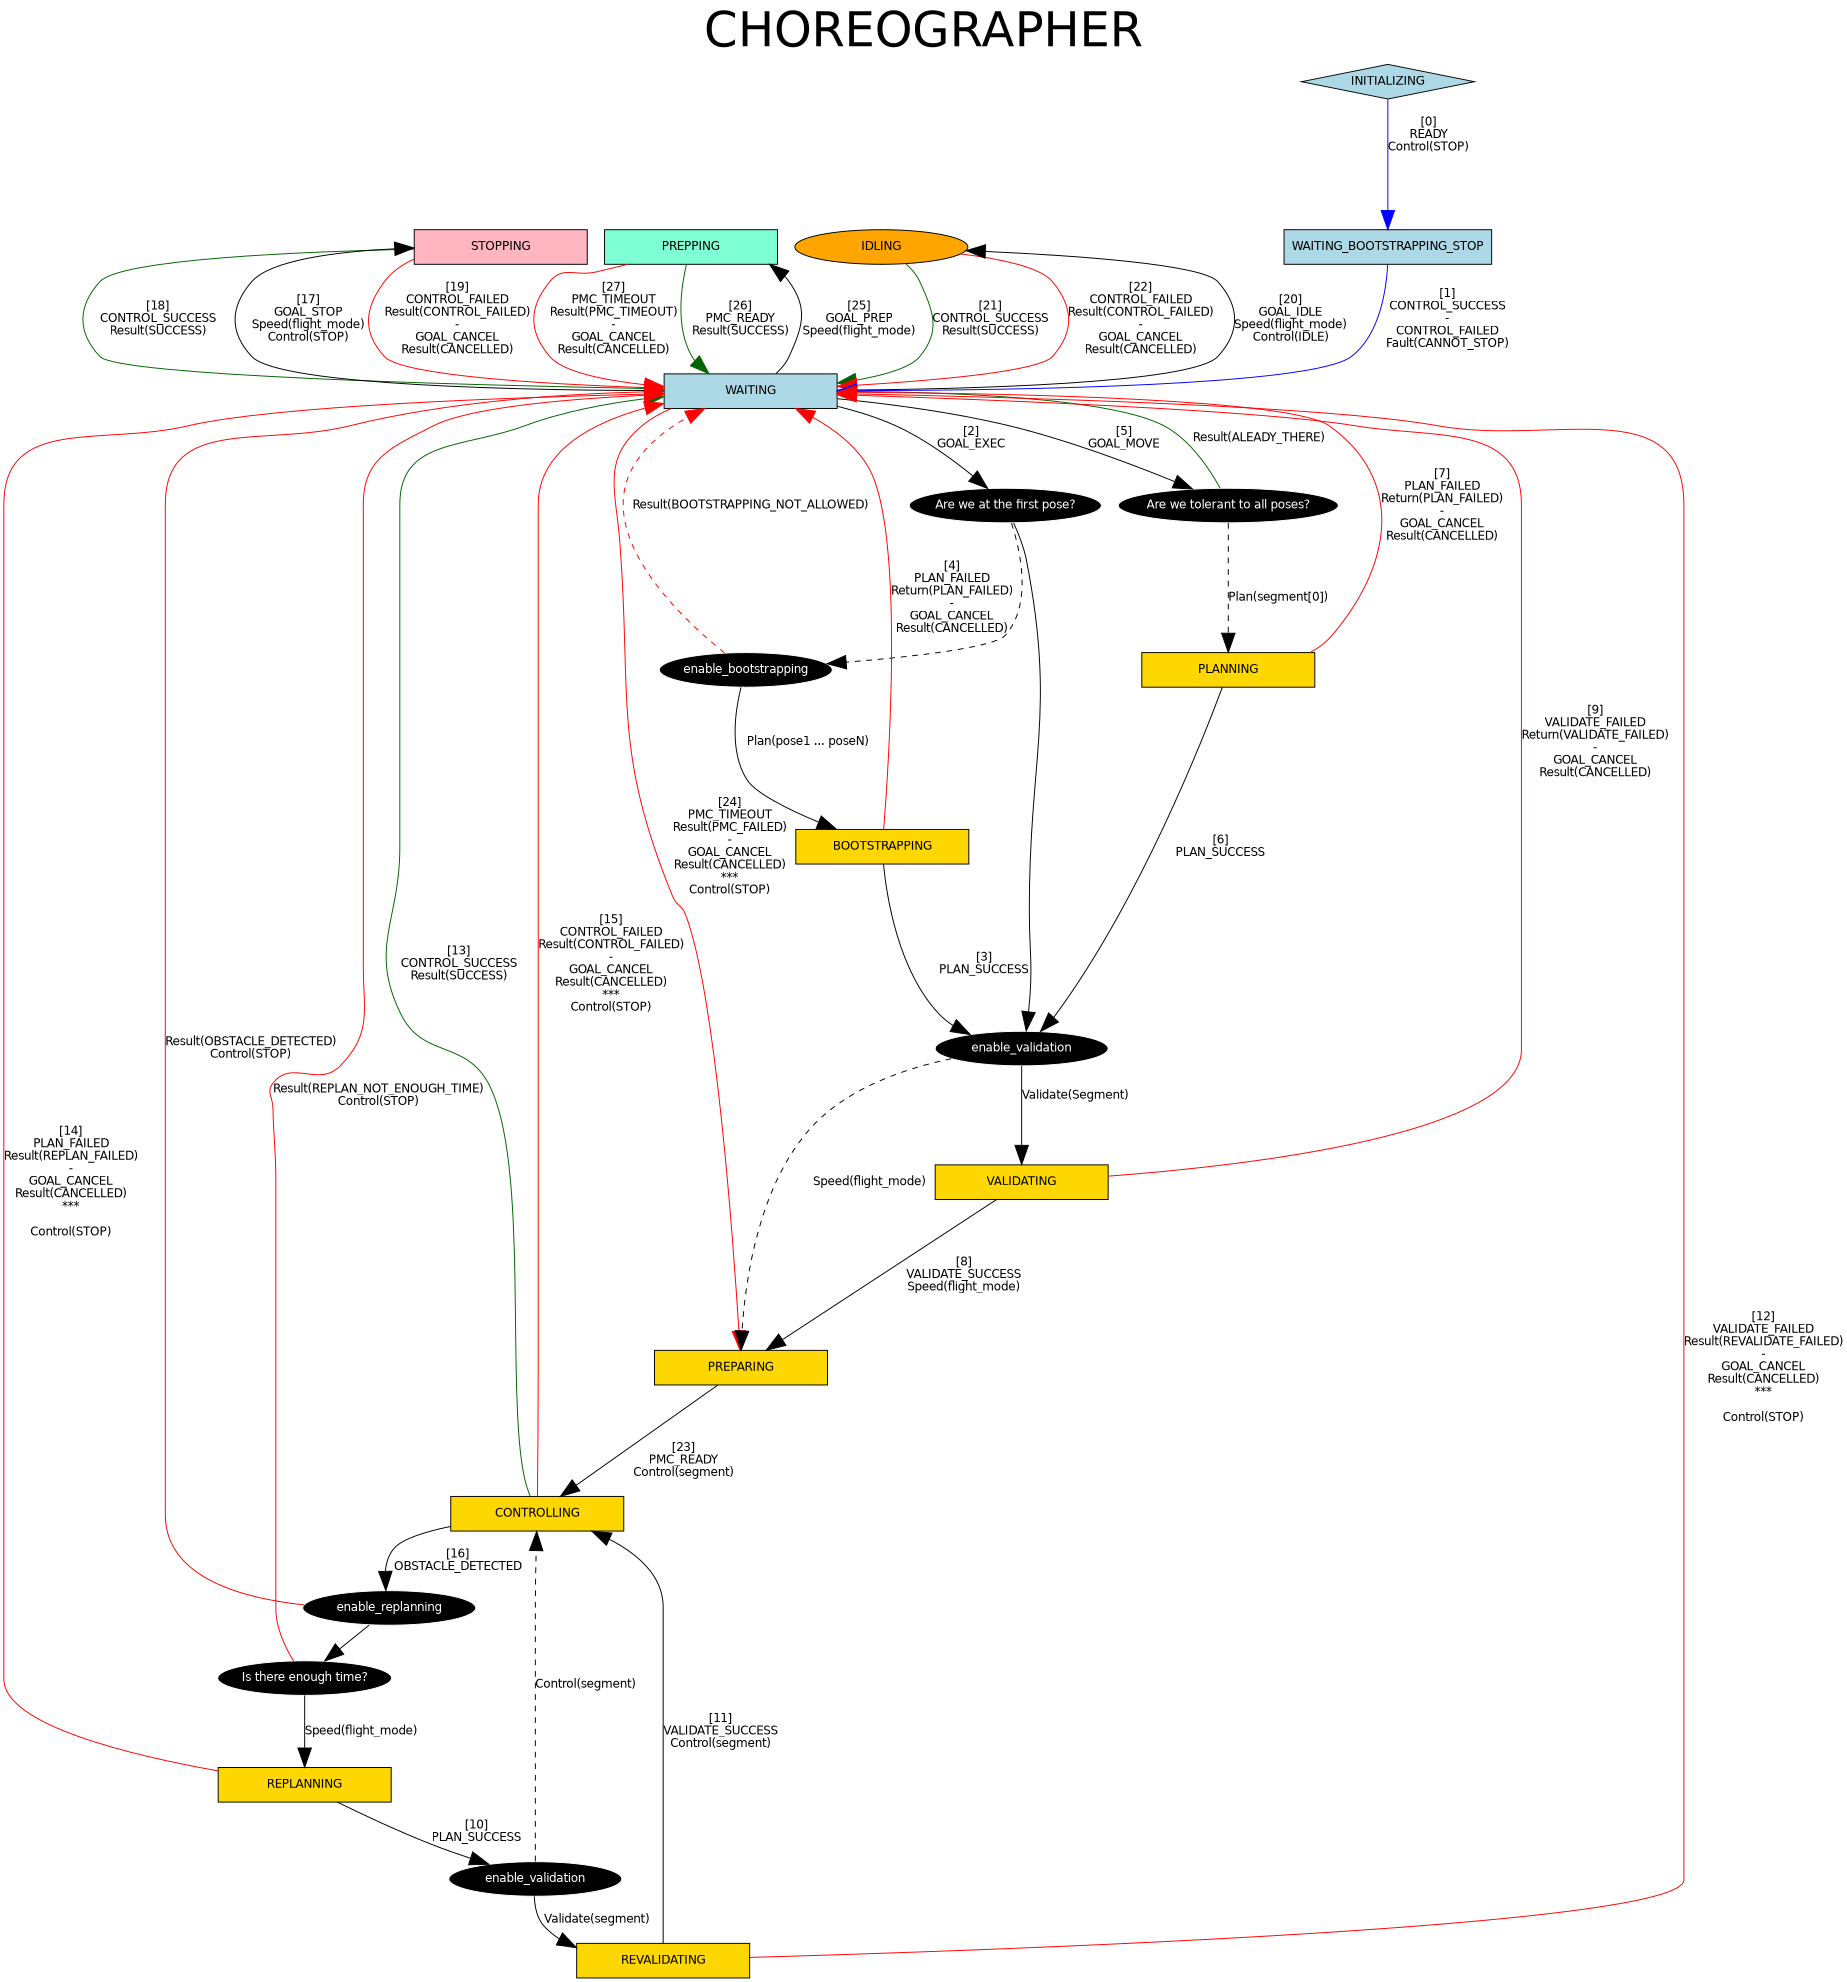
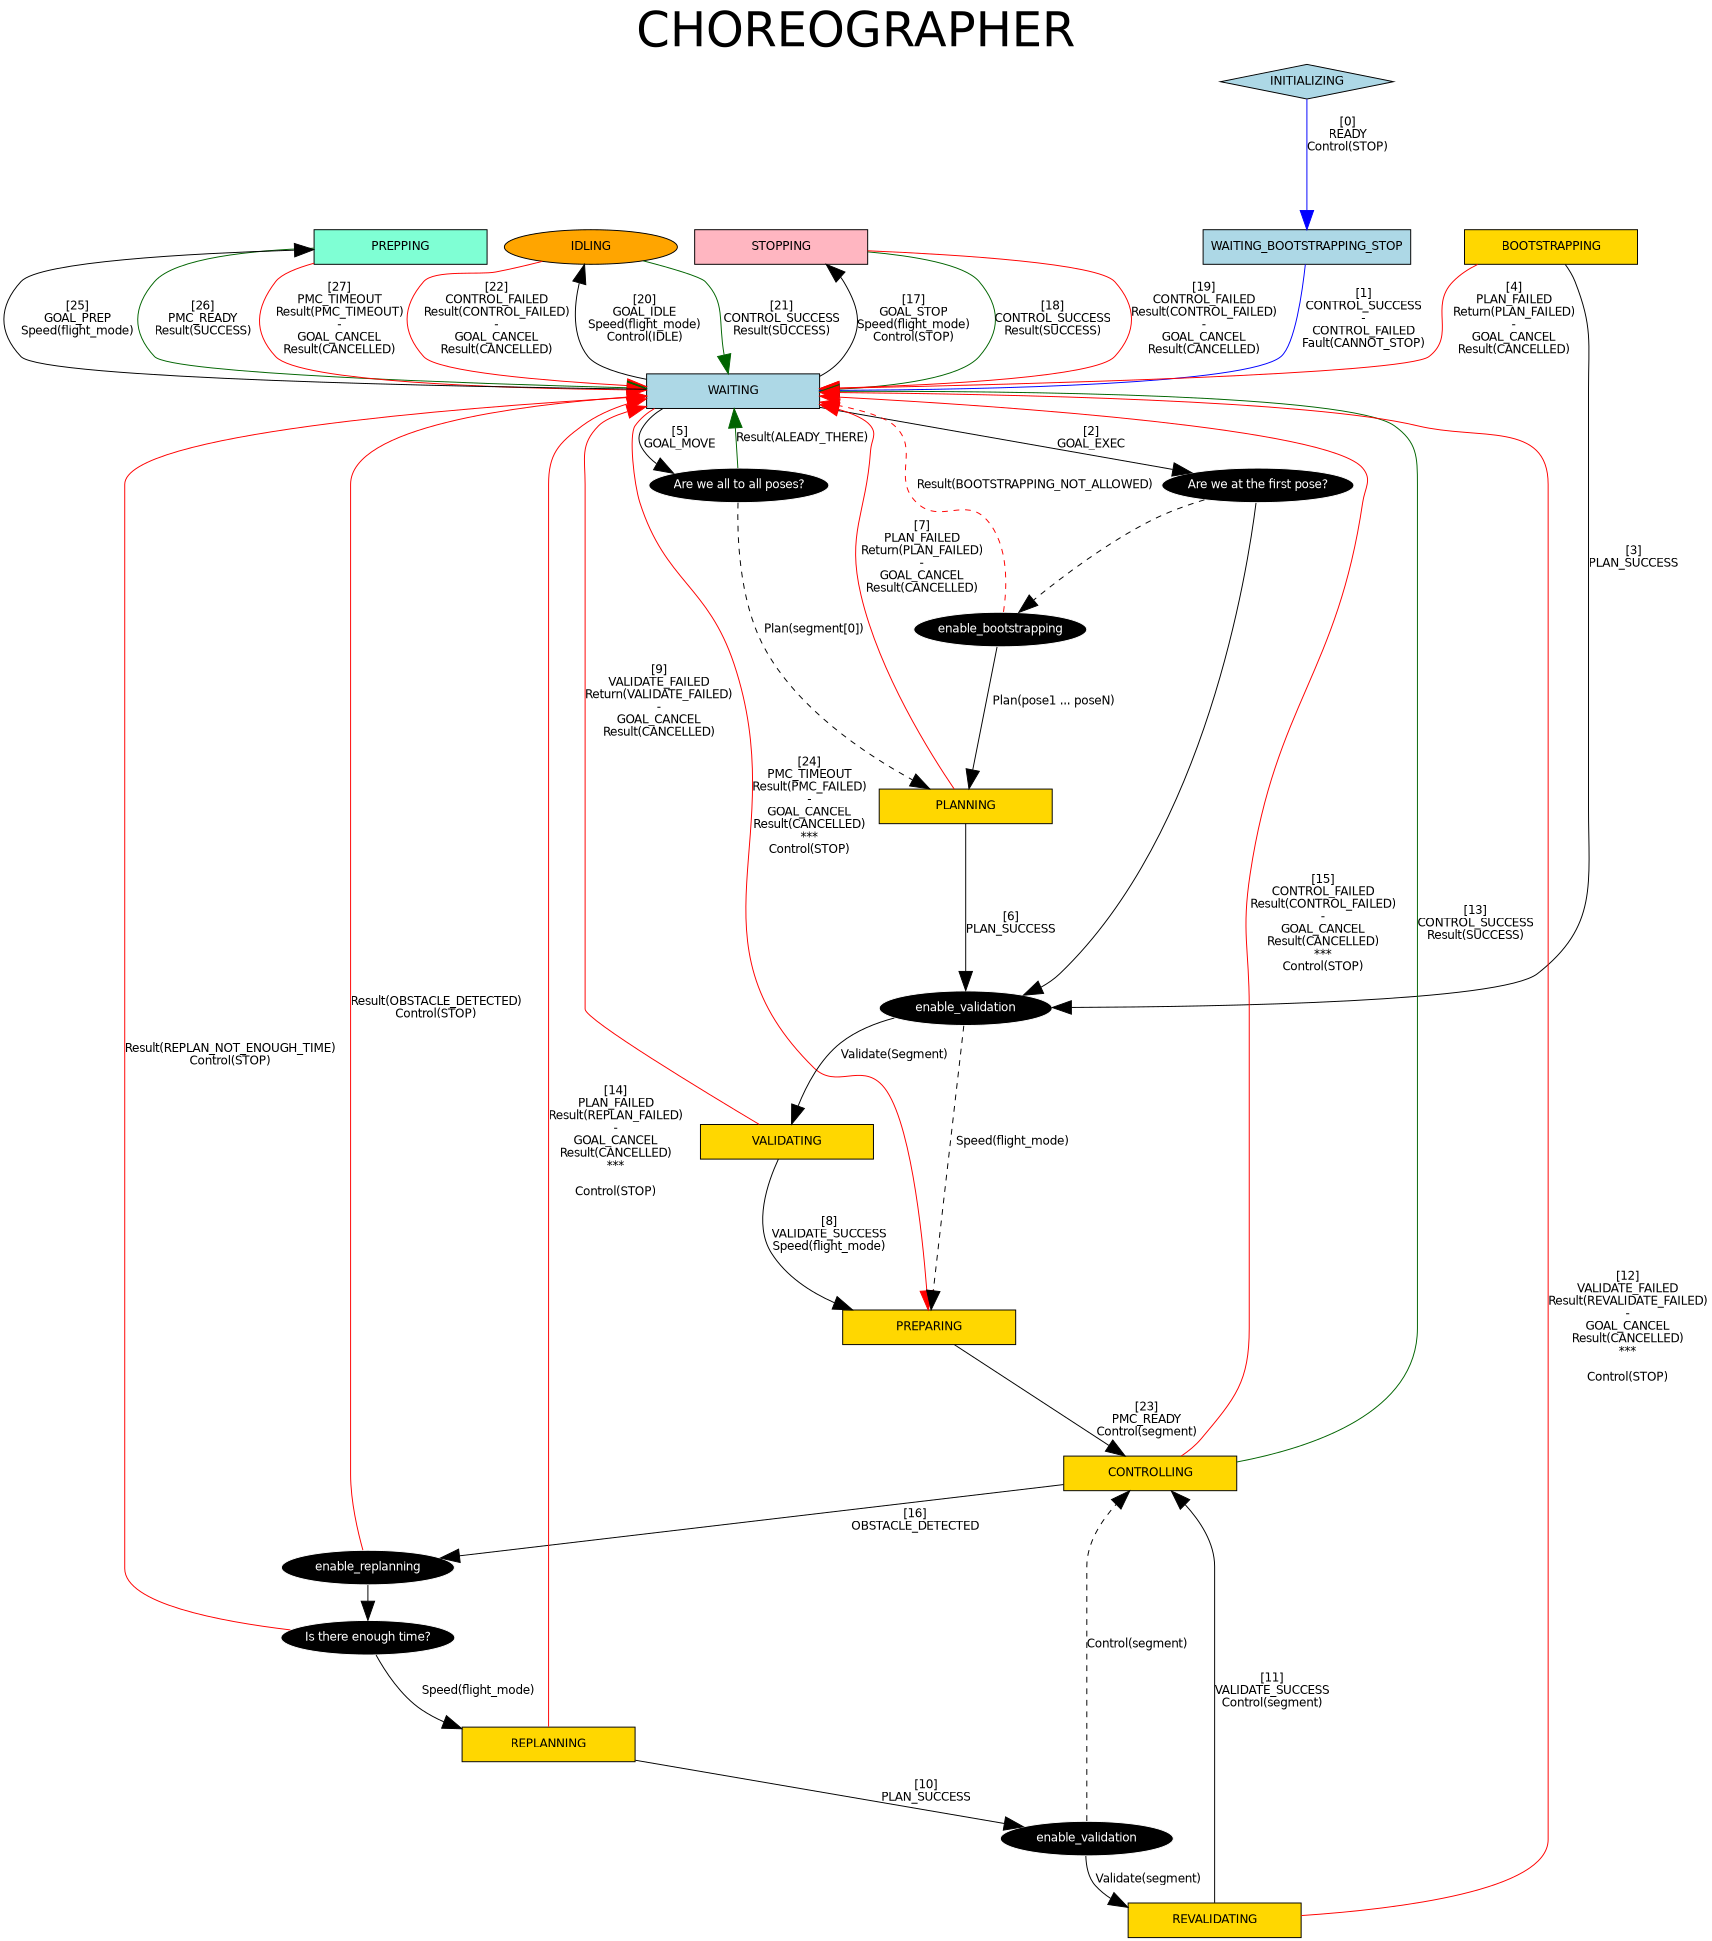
(1228, 506) -> (739, 485)
(744, 775) -> (985, 708)
